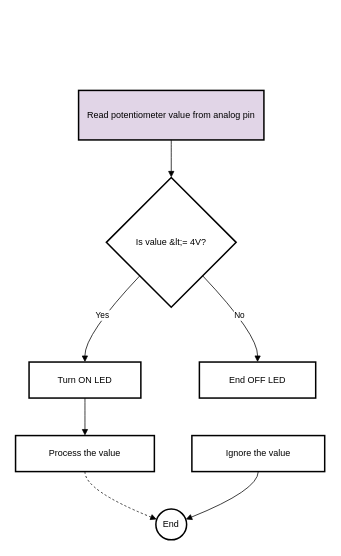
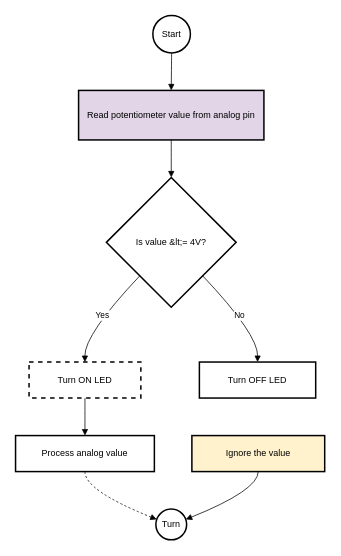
none -> (171, 34)
none -> (171, 68)
(85, 380) -> (85, 380)
(257, 380) -> (257, 380)
(85, 453) -> (85, 453)
(258, 453) -> (258, 453)
(171, 525) -> (171, 525)
